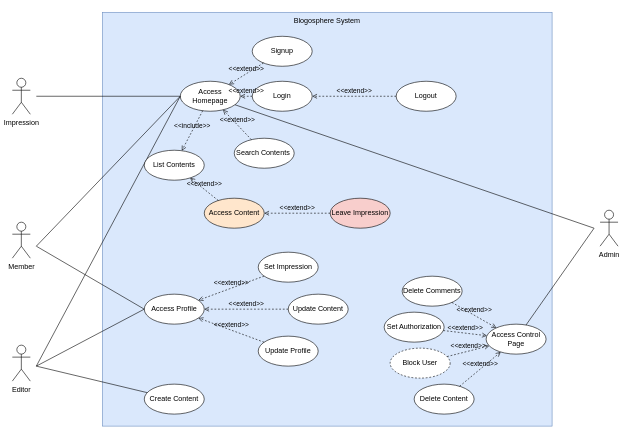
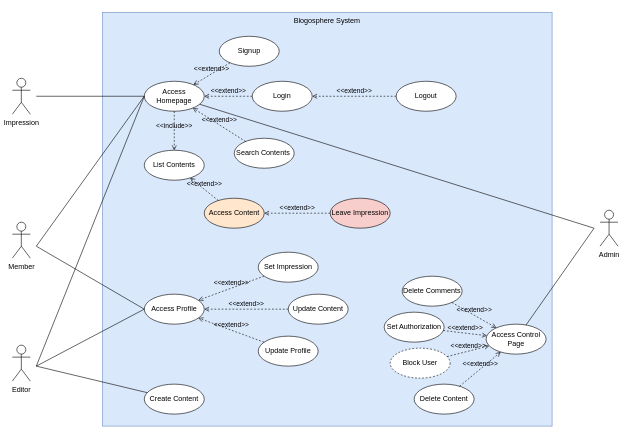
(282, 51) -> (249, 51)
(210, 96) -> (174, 96)
